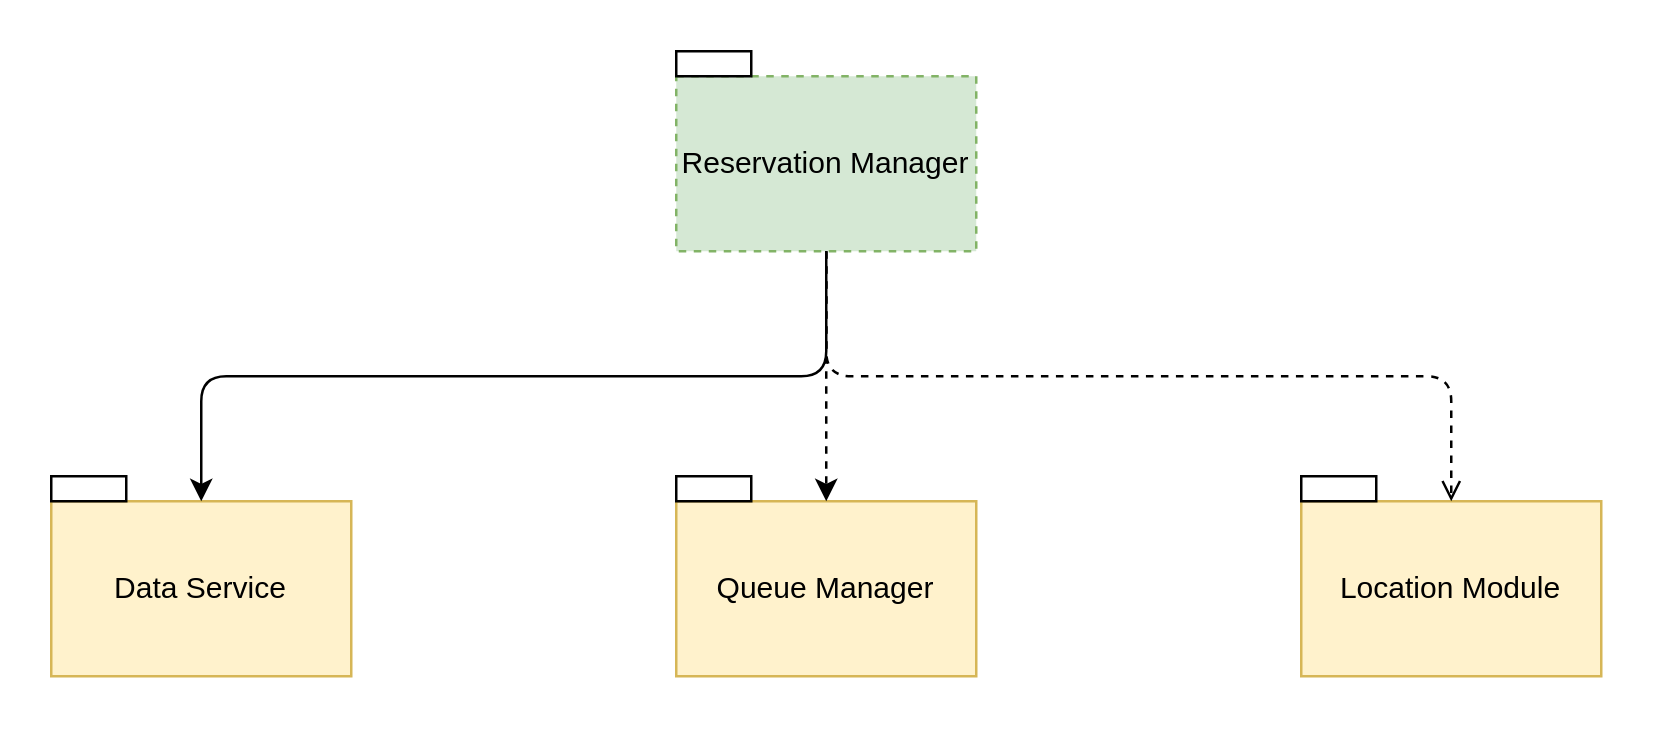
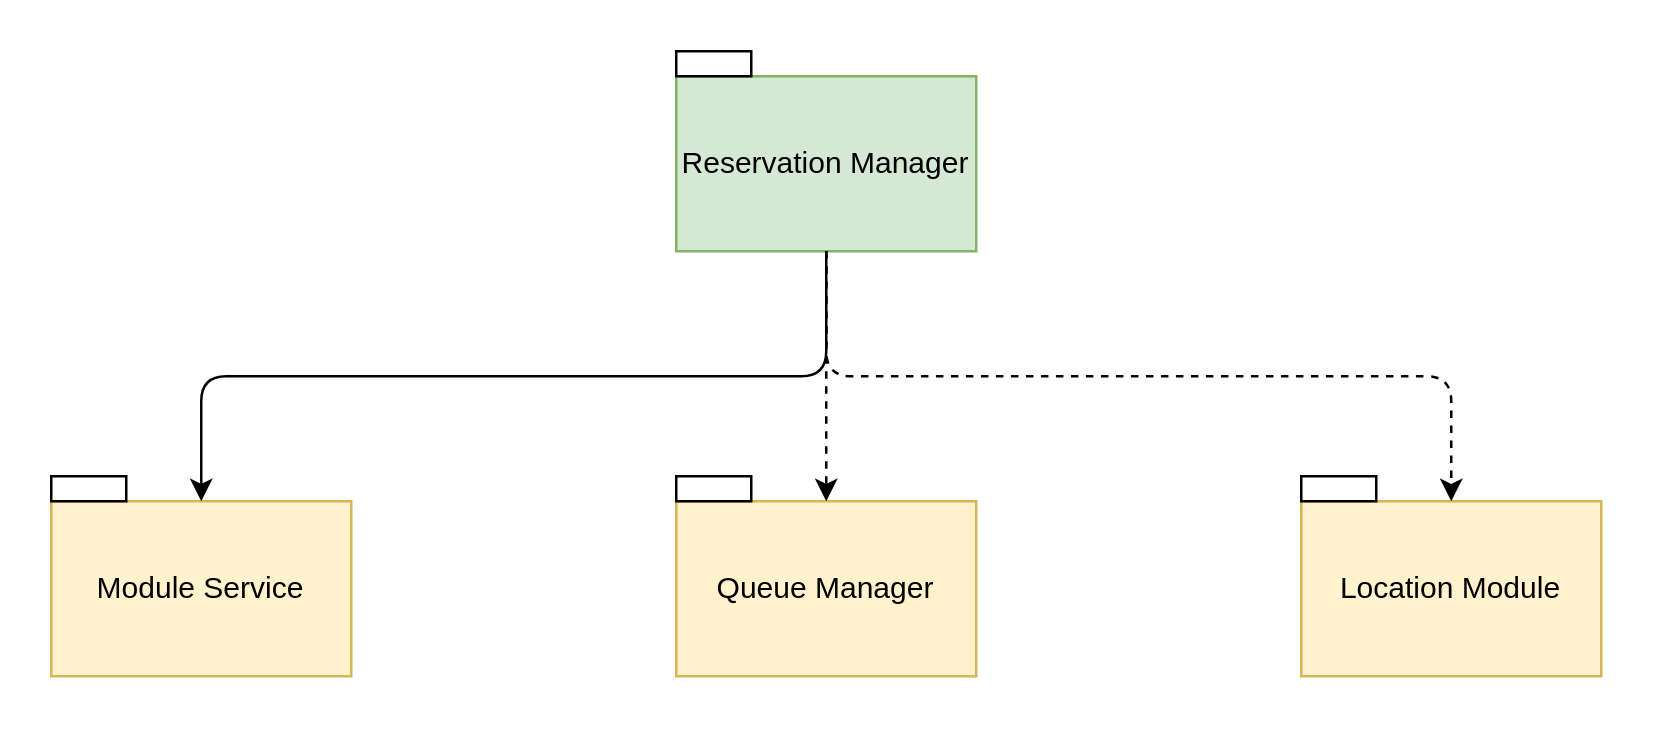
(826, 164) -> (826, 164)
(1451, 488) -> (1451, 483)
(201, 589) -> (201, 589)
